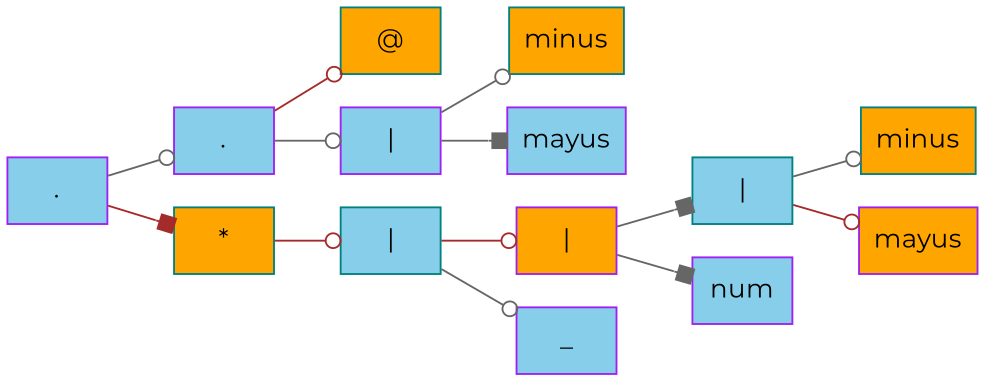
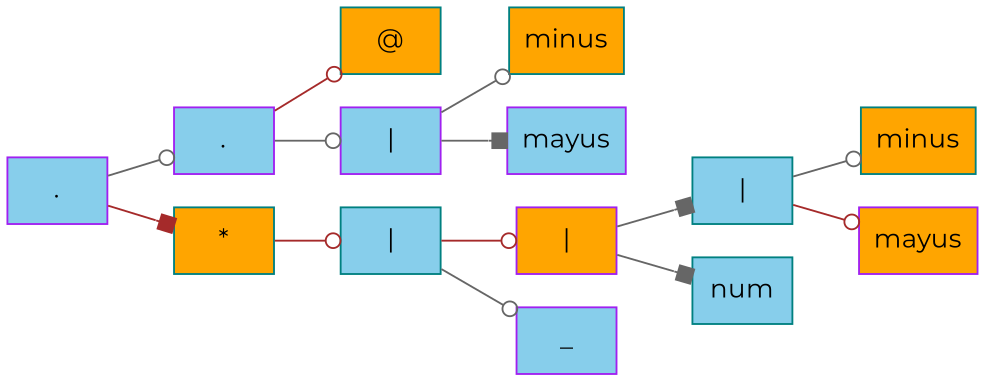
(742, 291) -> (742, 291)
